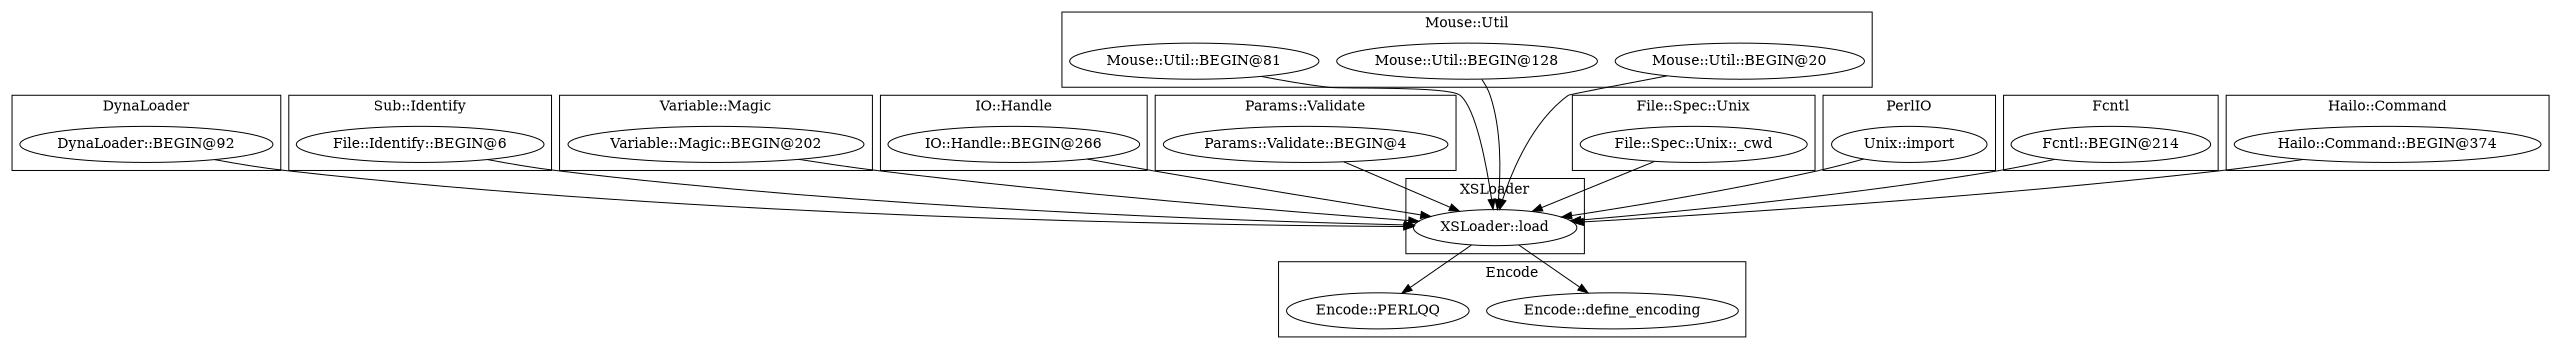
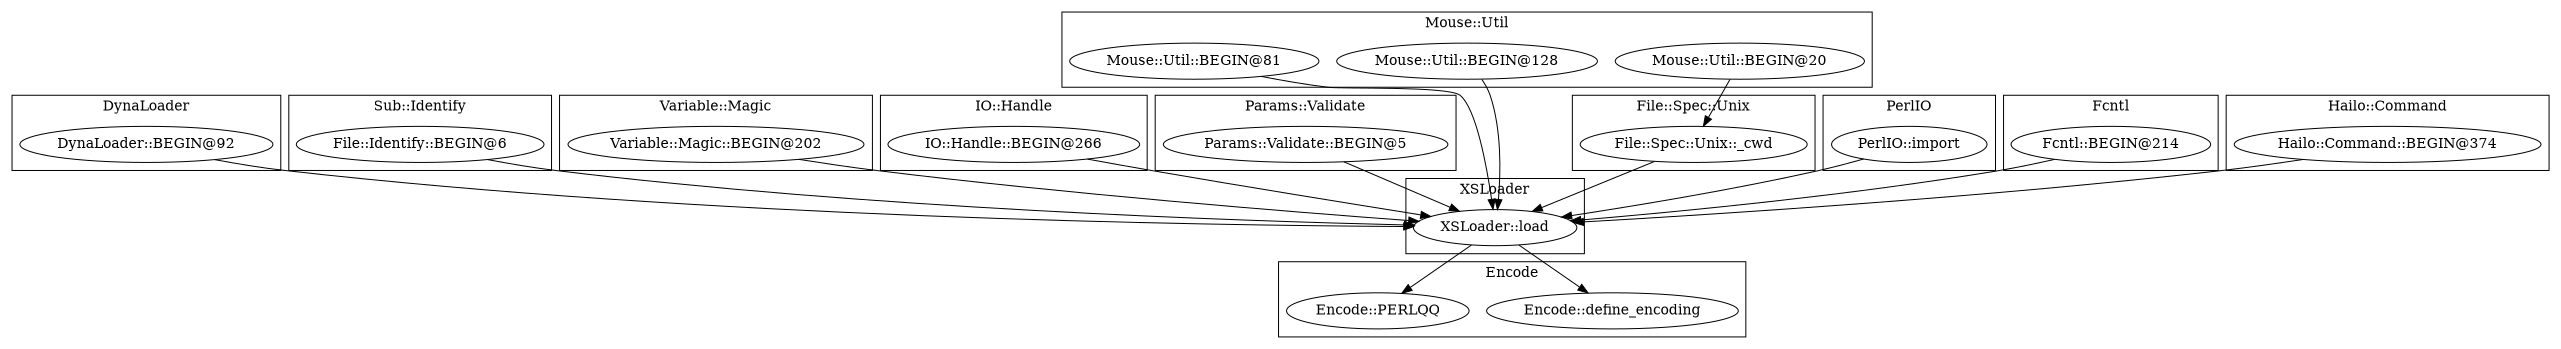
(1559, 103) -> (1717, 102)
(1306, 144) -> (1306, 144)
(1909, 144) -> (1909, 144)
